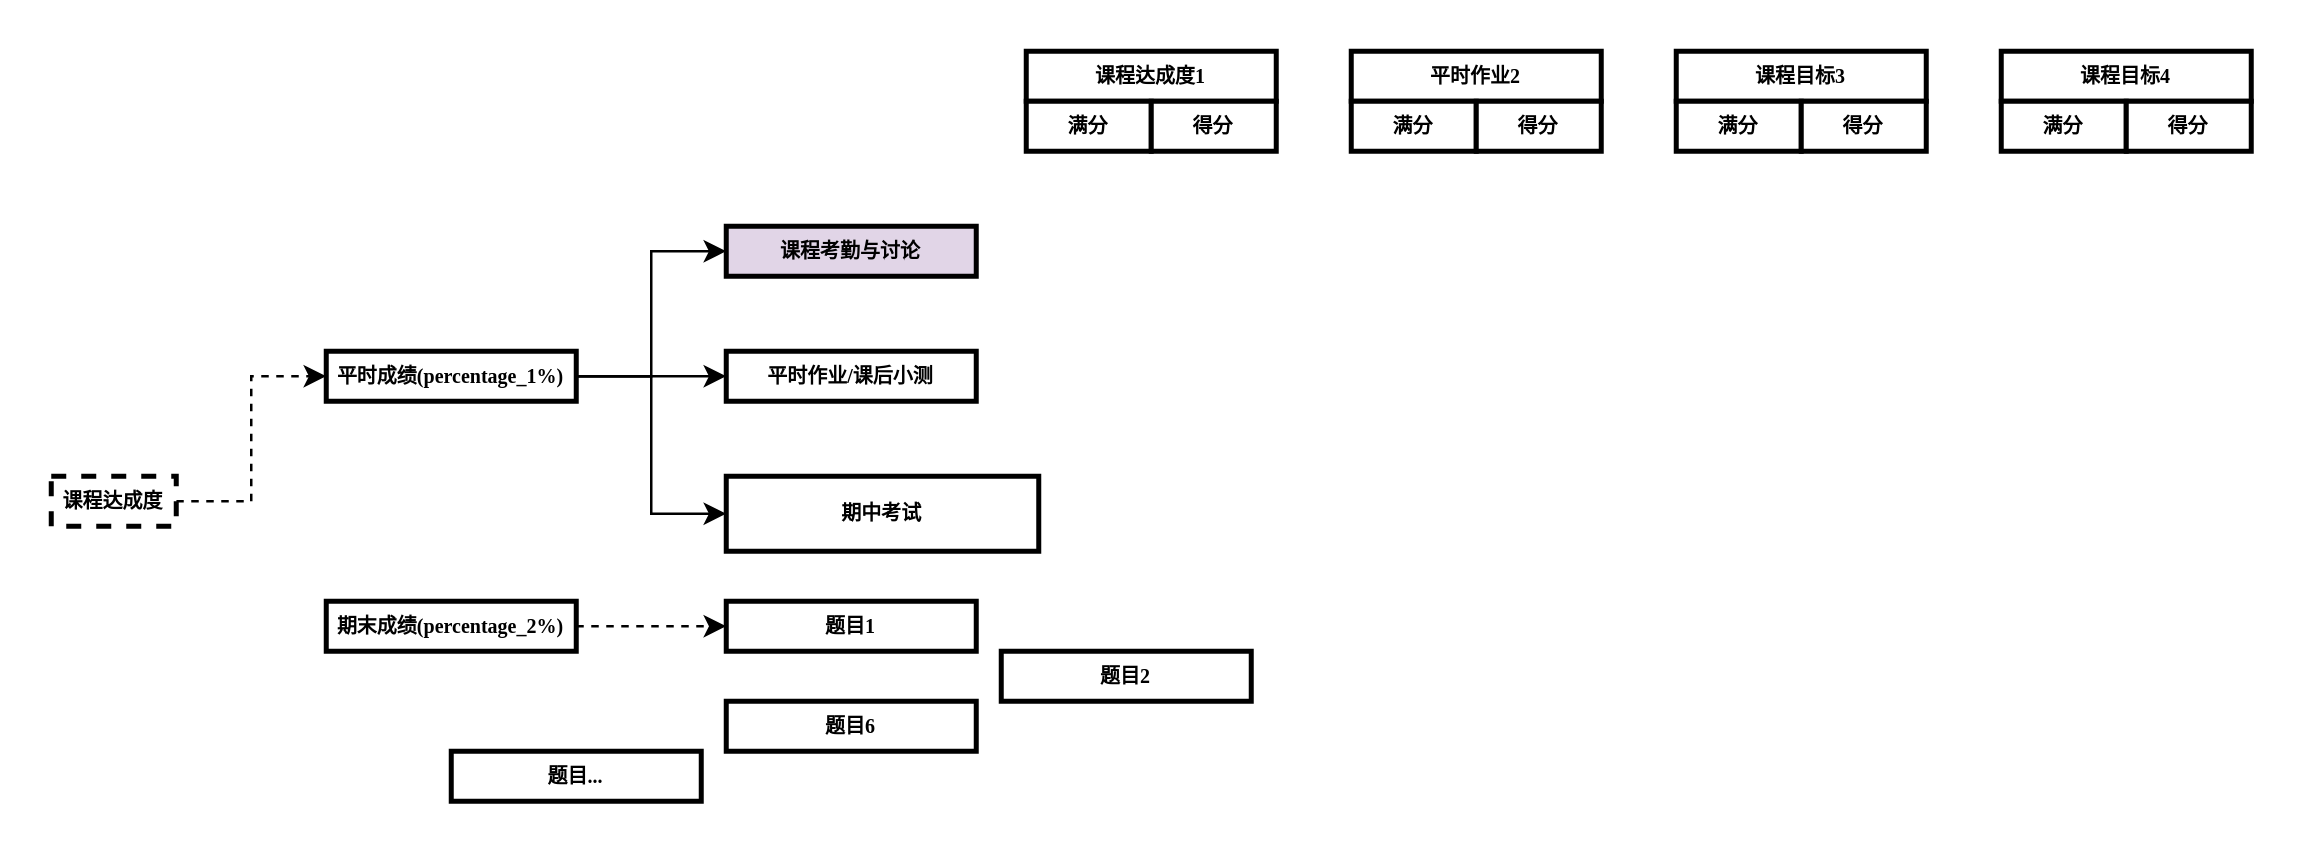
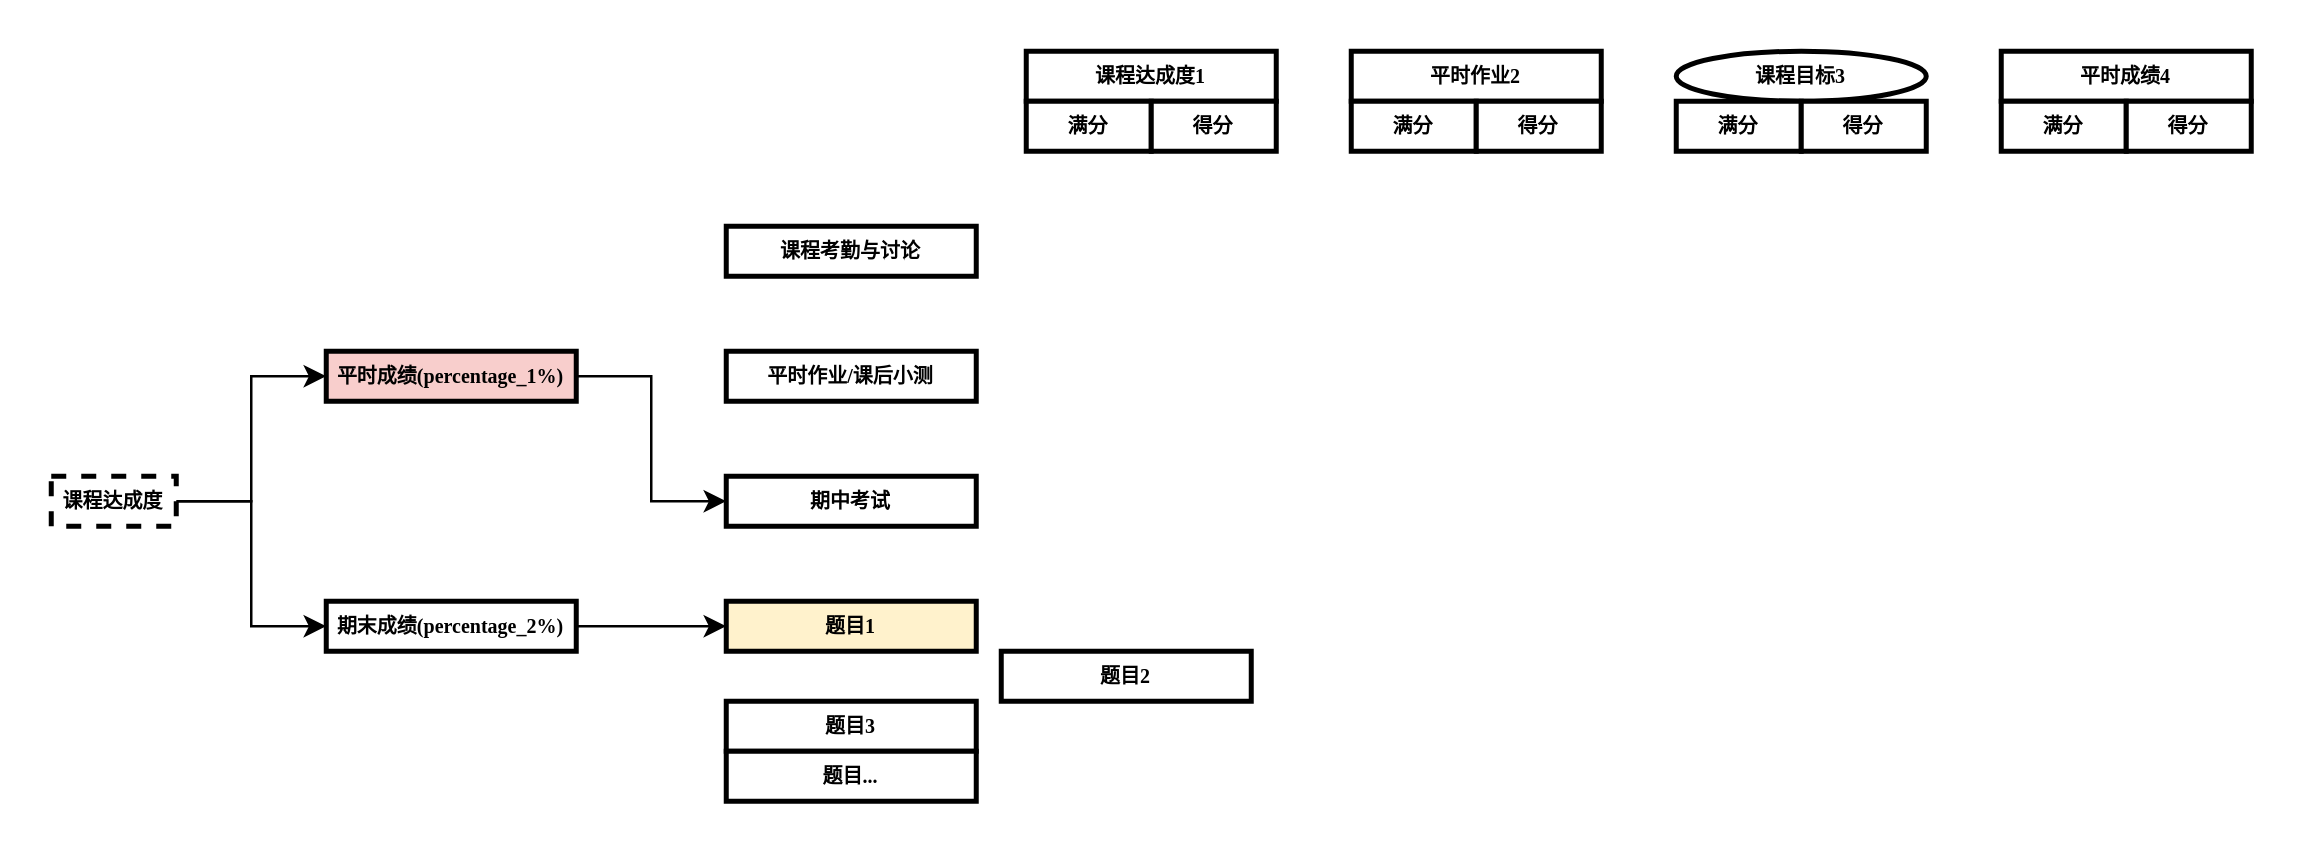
(1801, 76) -> (1801, 76)
(2126, 76) -> (2126, 76)
(851, 251) -> (851, 251)
(651, 282) -> none
(451, 376) -> (451, 376)
(683, 376) -> none
(251, 409) -> (251, 409)
(883, 514) -> (851, 501)
none -> (251, 595)
(646, 626) -> (646, 626)
(851, 626) -> (851, 626)
(851, 726) -> (851, 726)
(576, 776) -> (851, 776)
